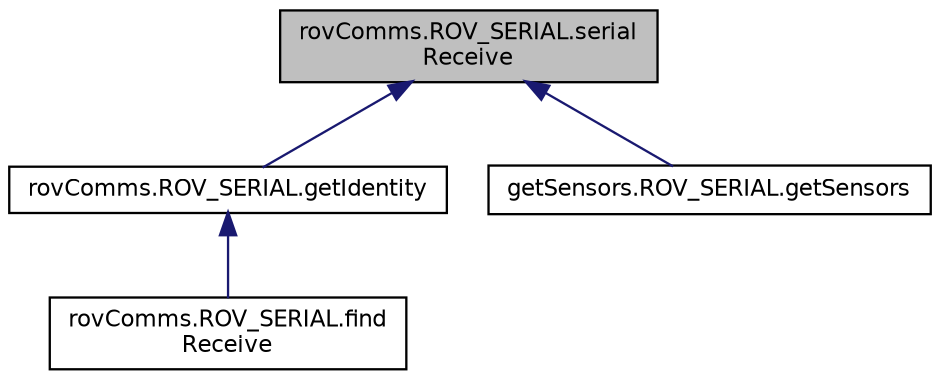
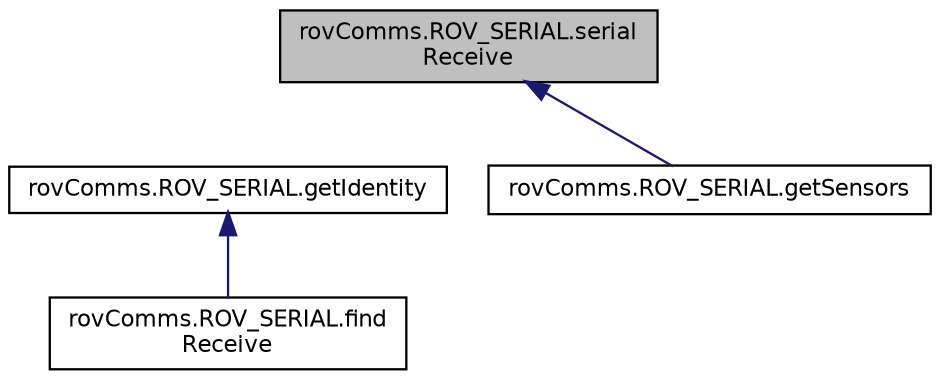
(327, 130) -> none
(710, 190) -> (710, 190)
